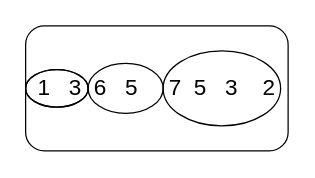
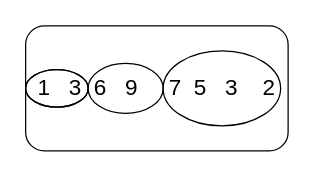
(157, 88) -> (157, 88)
